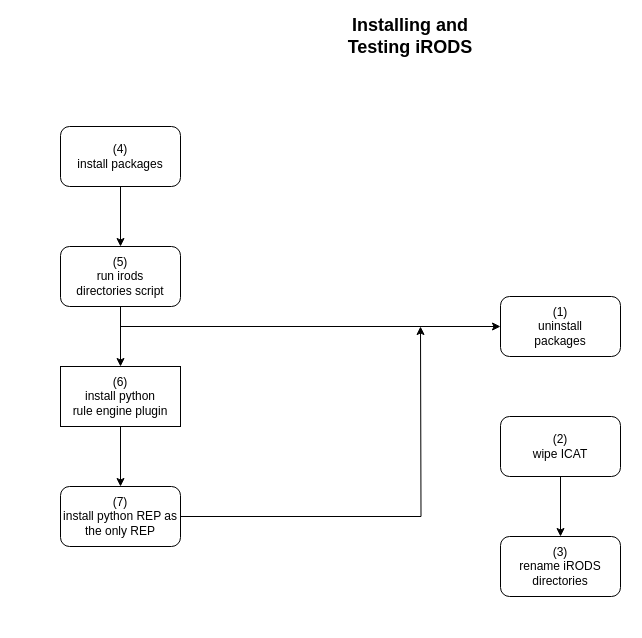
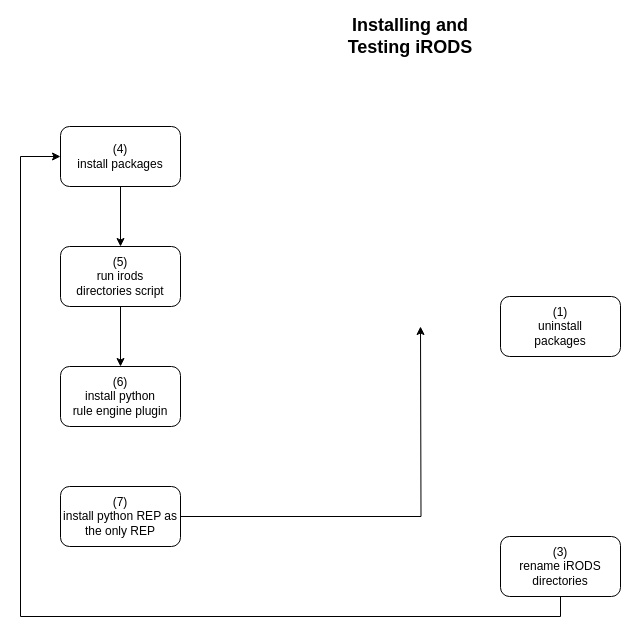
(308, 327) -> none
(121, 397) -> (121, 397)
(561, 447) -> none
(121, 453) -> none
(561, 503) -> none
none -> (55, 617)
